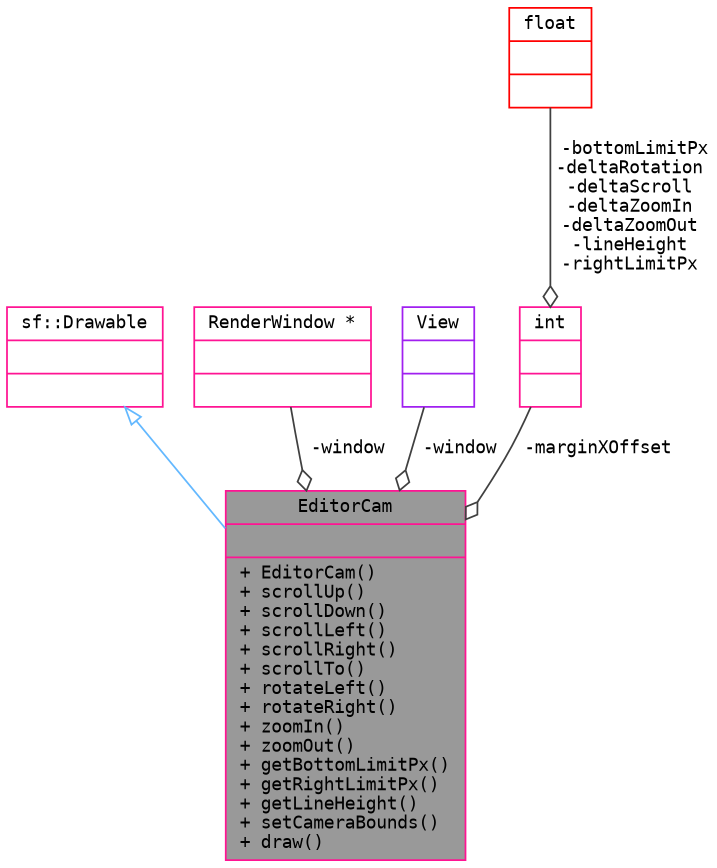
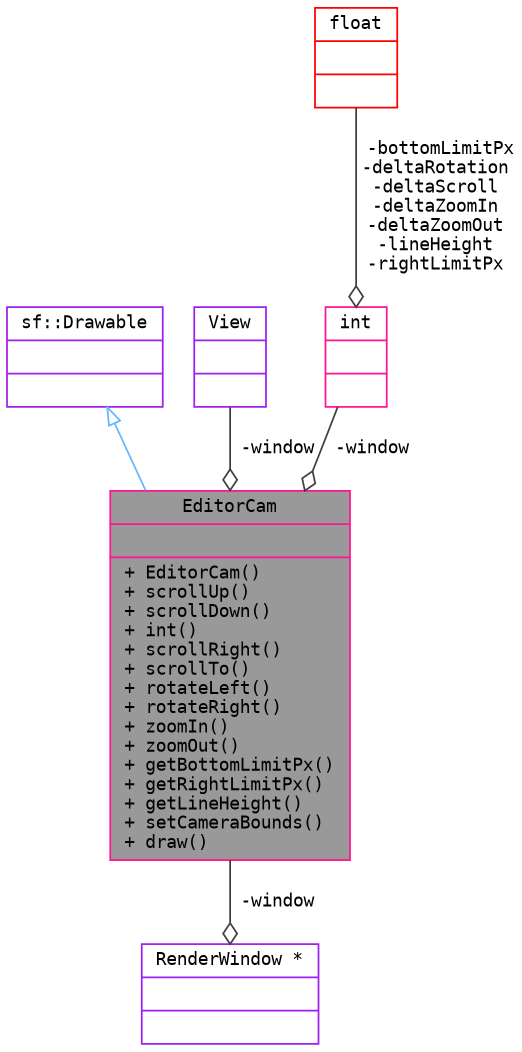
(85, 357) -> (85, 357)
(283, 357) -> (230, 994)
(296, 439) -> (230, 891)
(593, 449) -> (368, 449)
(314, 631) -> (162, 631)
